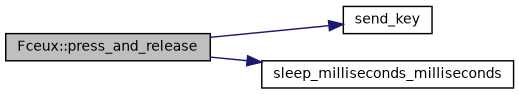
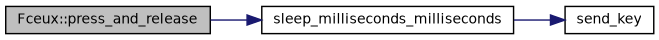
(270, 31) -> (532, 20)
